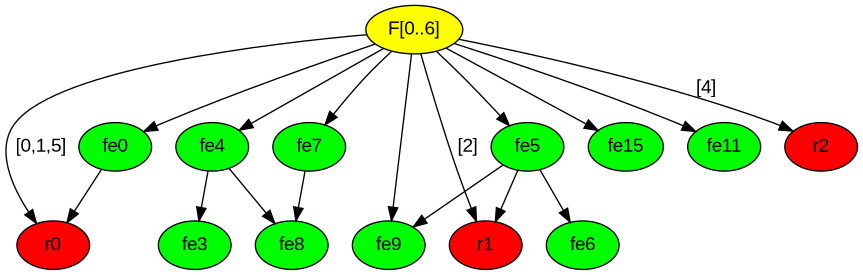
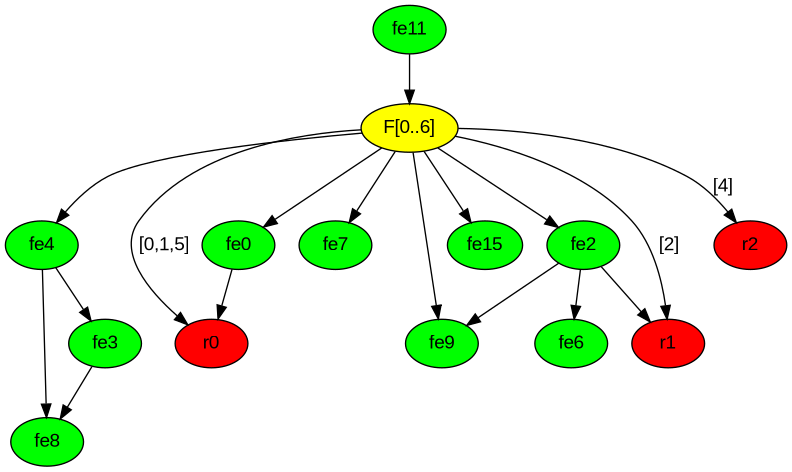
(569, 82) -> (410, 72)
(527, 147) -> (583, 245)
(302, 189) -> (80, 387)
